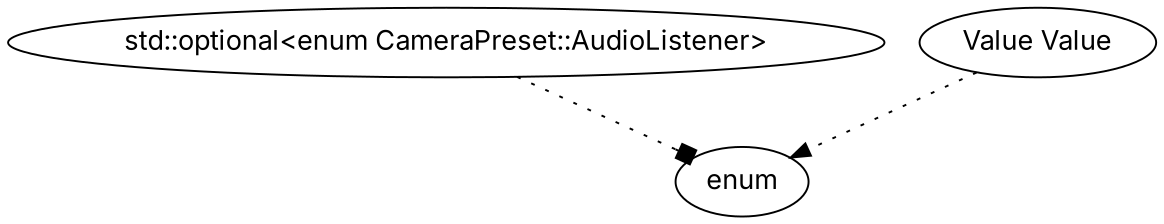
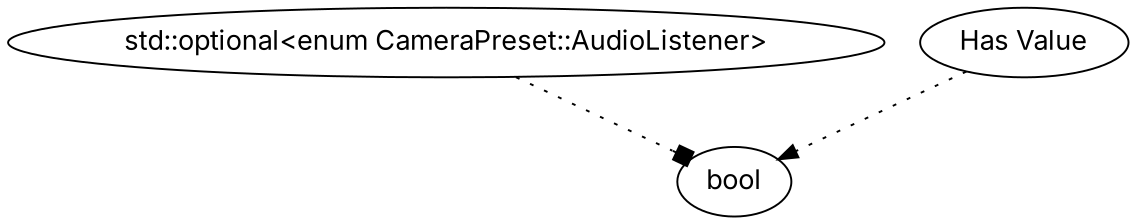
(1038, 43) -> (1024, 43)
(742, 182) -> (734, 182)
